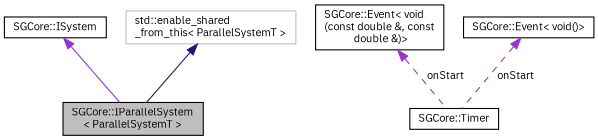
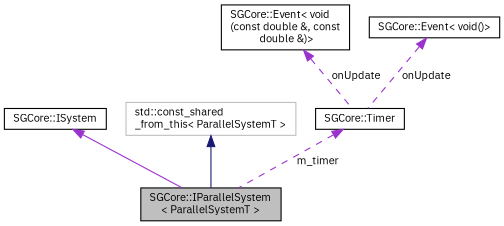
(211, 27) -> (211, 119)
(445, 76) -> (355, 76)
(515, 76) -> (425, 76)
none -> (286, 161)
